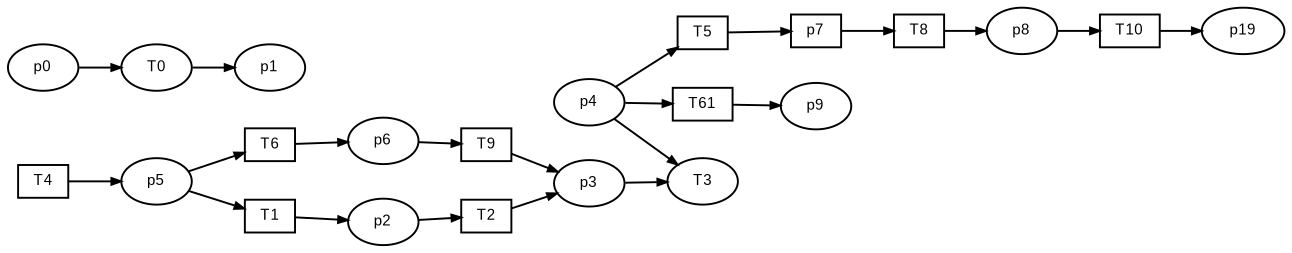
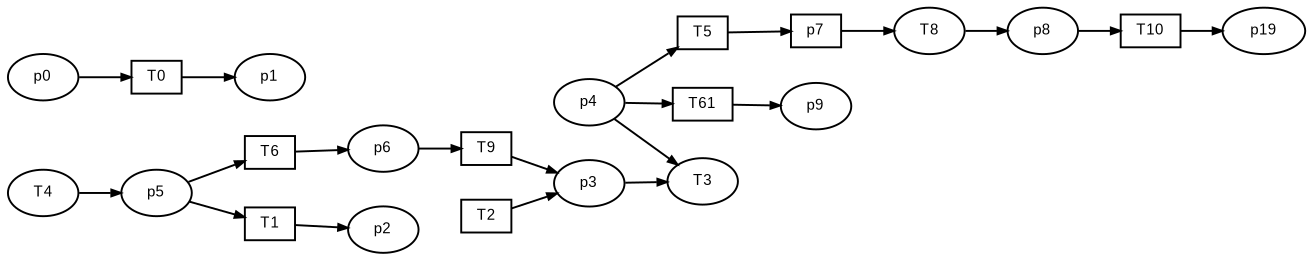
(919, 31) -> (929, 31)
(157, 68) -> (157, 77)
(43, 181) -> (43, 193)
(435, 219) -> none
